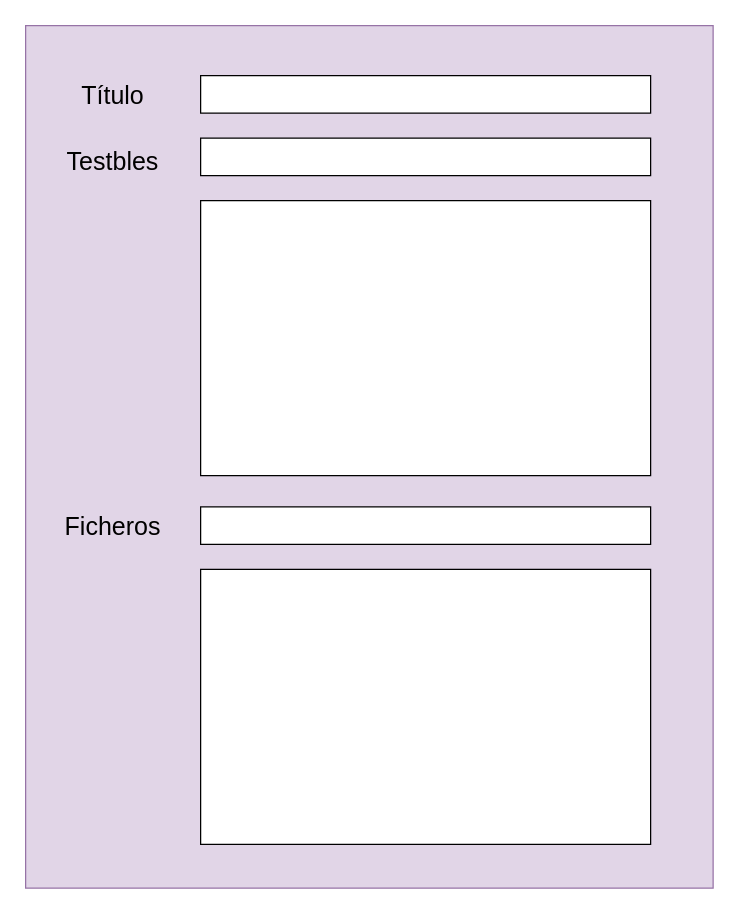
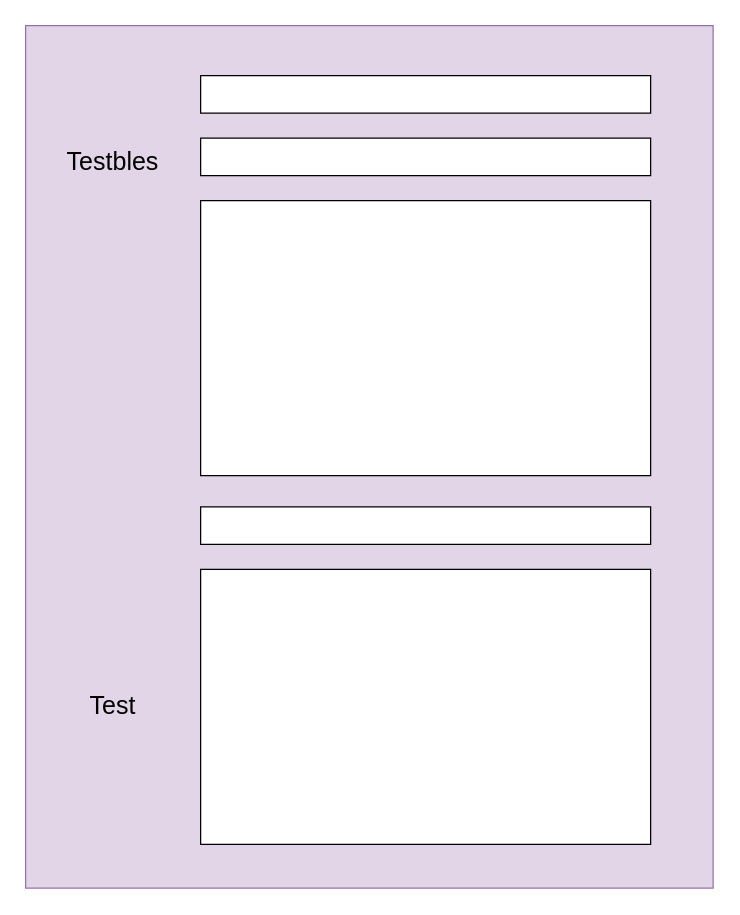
(113, 94) -> none
(113, 526) -> none
none -> (113, 704)
